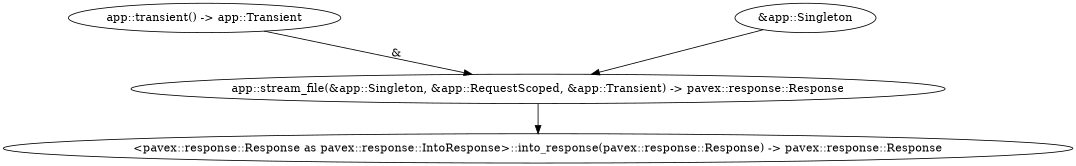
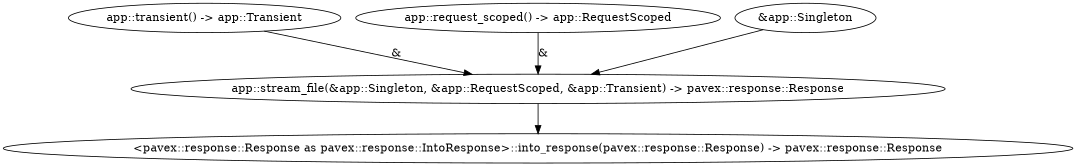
none -> (538, 18)
